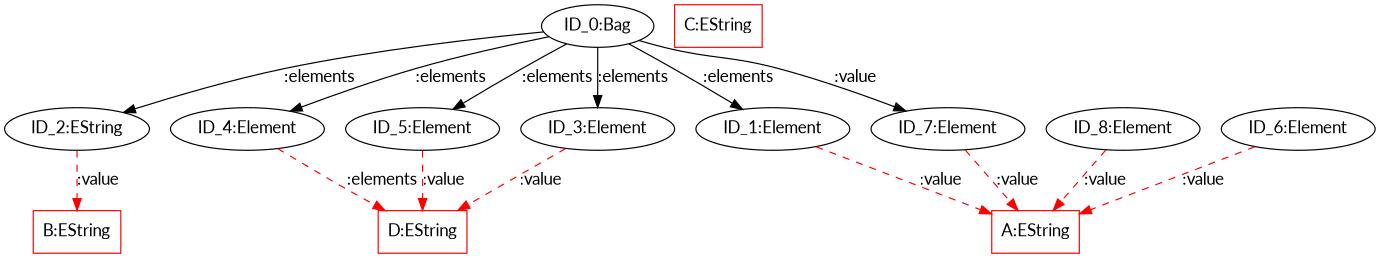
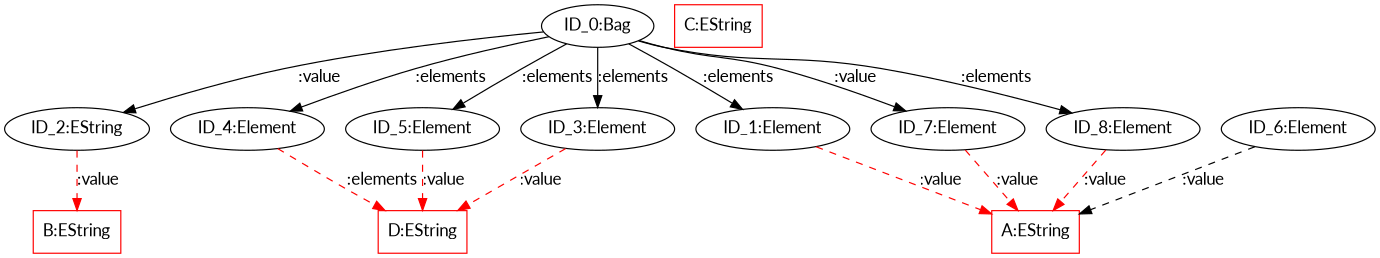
none -> (851, 64)
(320, 78) -> (320, 78)
(1173, 178) -> (1173, 178)
